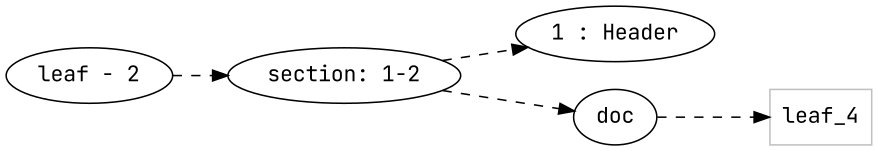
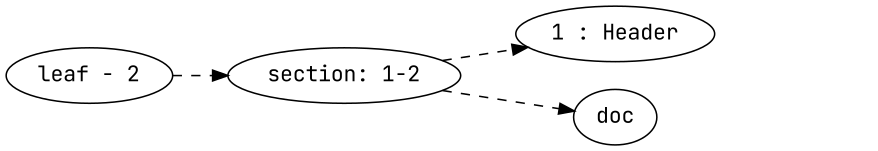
(821, 117) -> none
